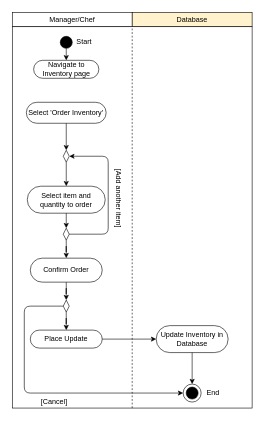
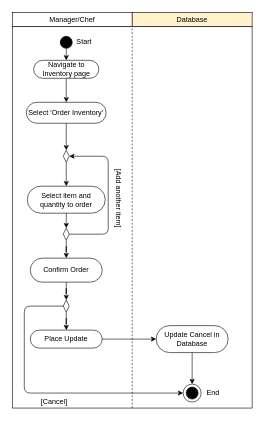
none -> (66, 96)
(192, 339) -> (192, 339)
